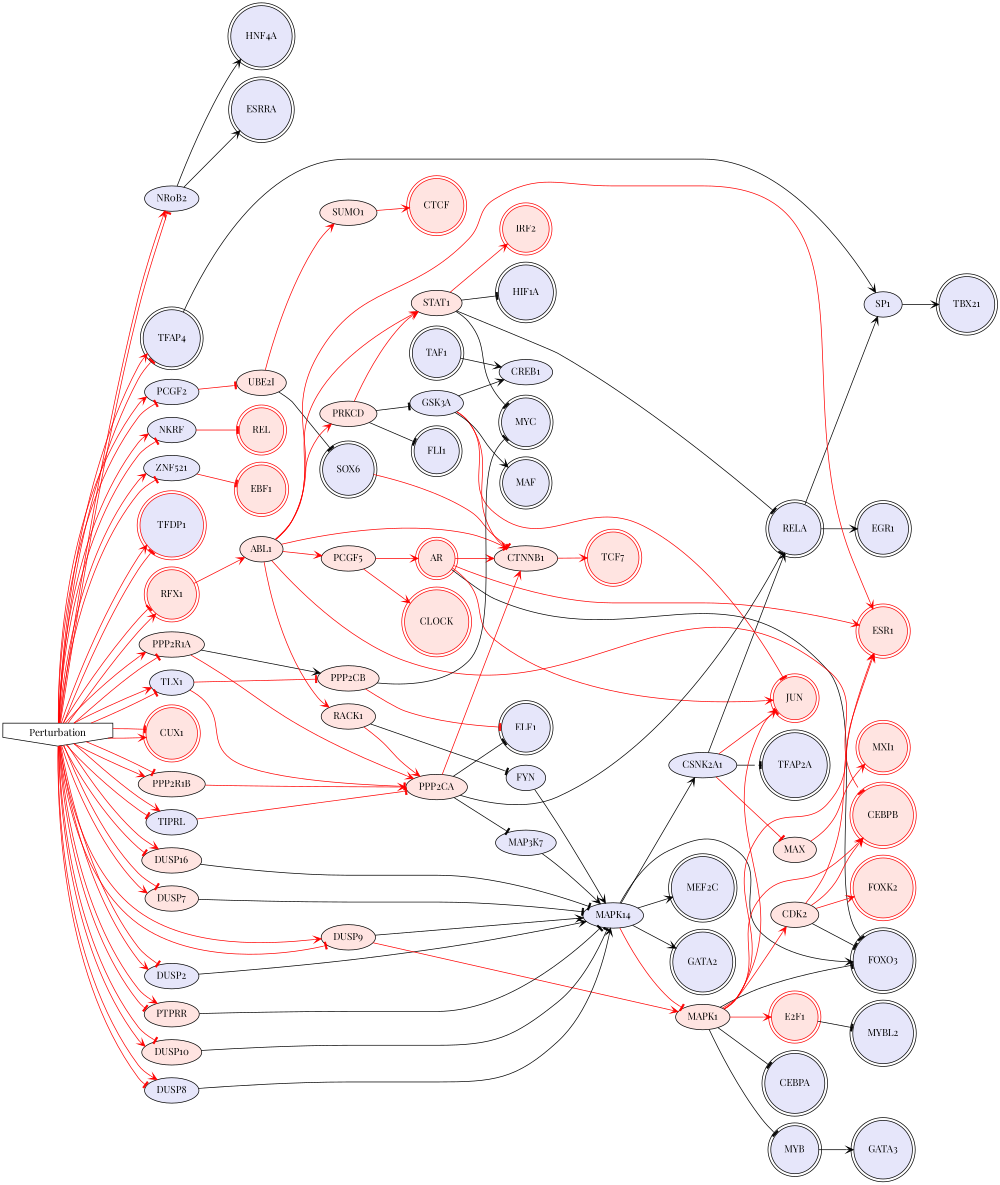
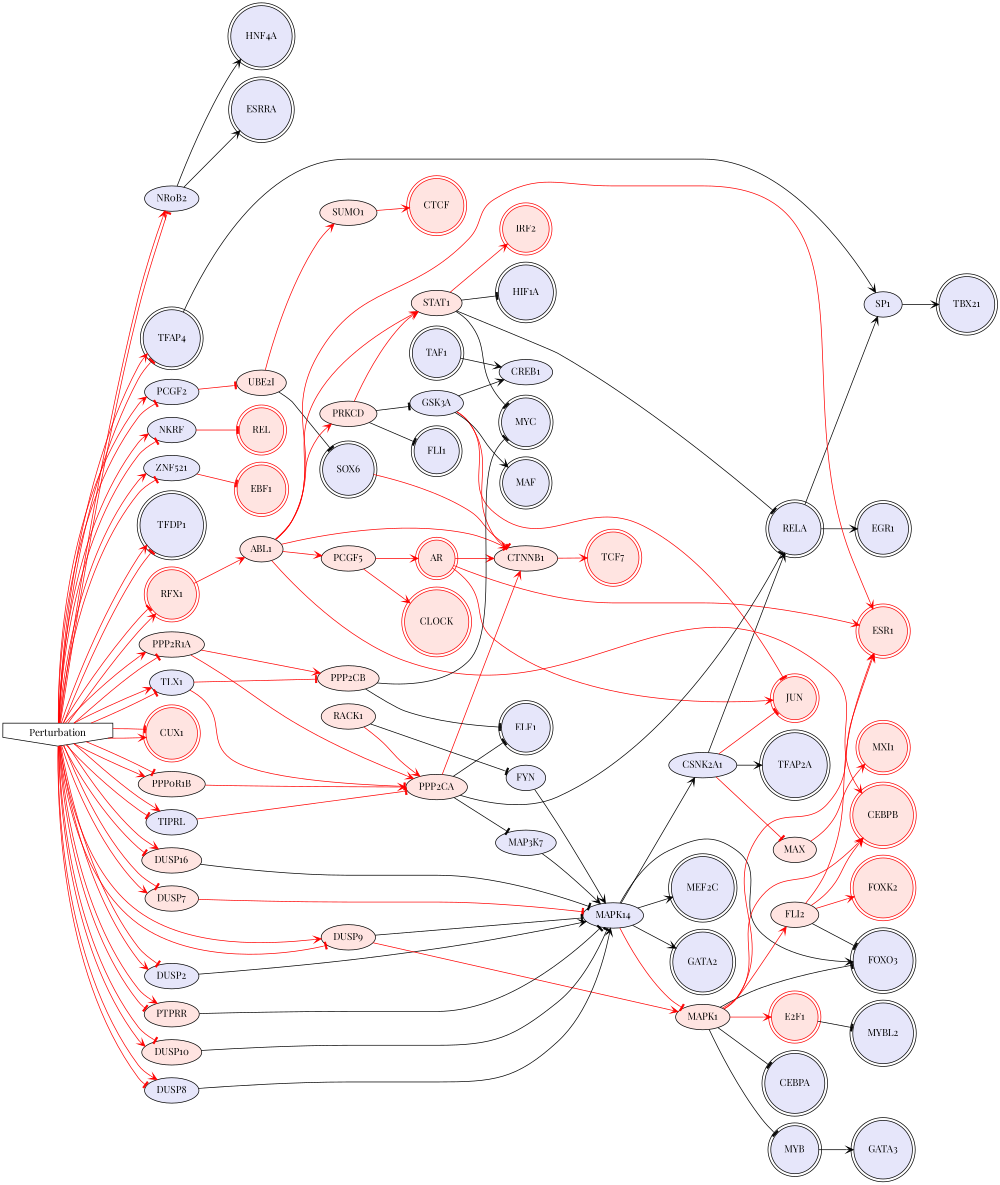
(172, 525) -> (172, 525)
(775, 630) -> none
(284, 637) -> none
(600, 653) -> (600, 653)
(257, 661) -> (257, 661)
(429, 718) -> (429, 718)
(744, 765) -> (746, 765)
(172, 784) -> (172, 784)
(753, 864) -> none
(390, 902) -> (390, 902)
(795, 915) -> (795, 915)
(477, 927) -> (477, 927)
